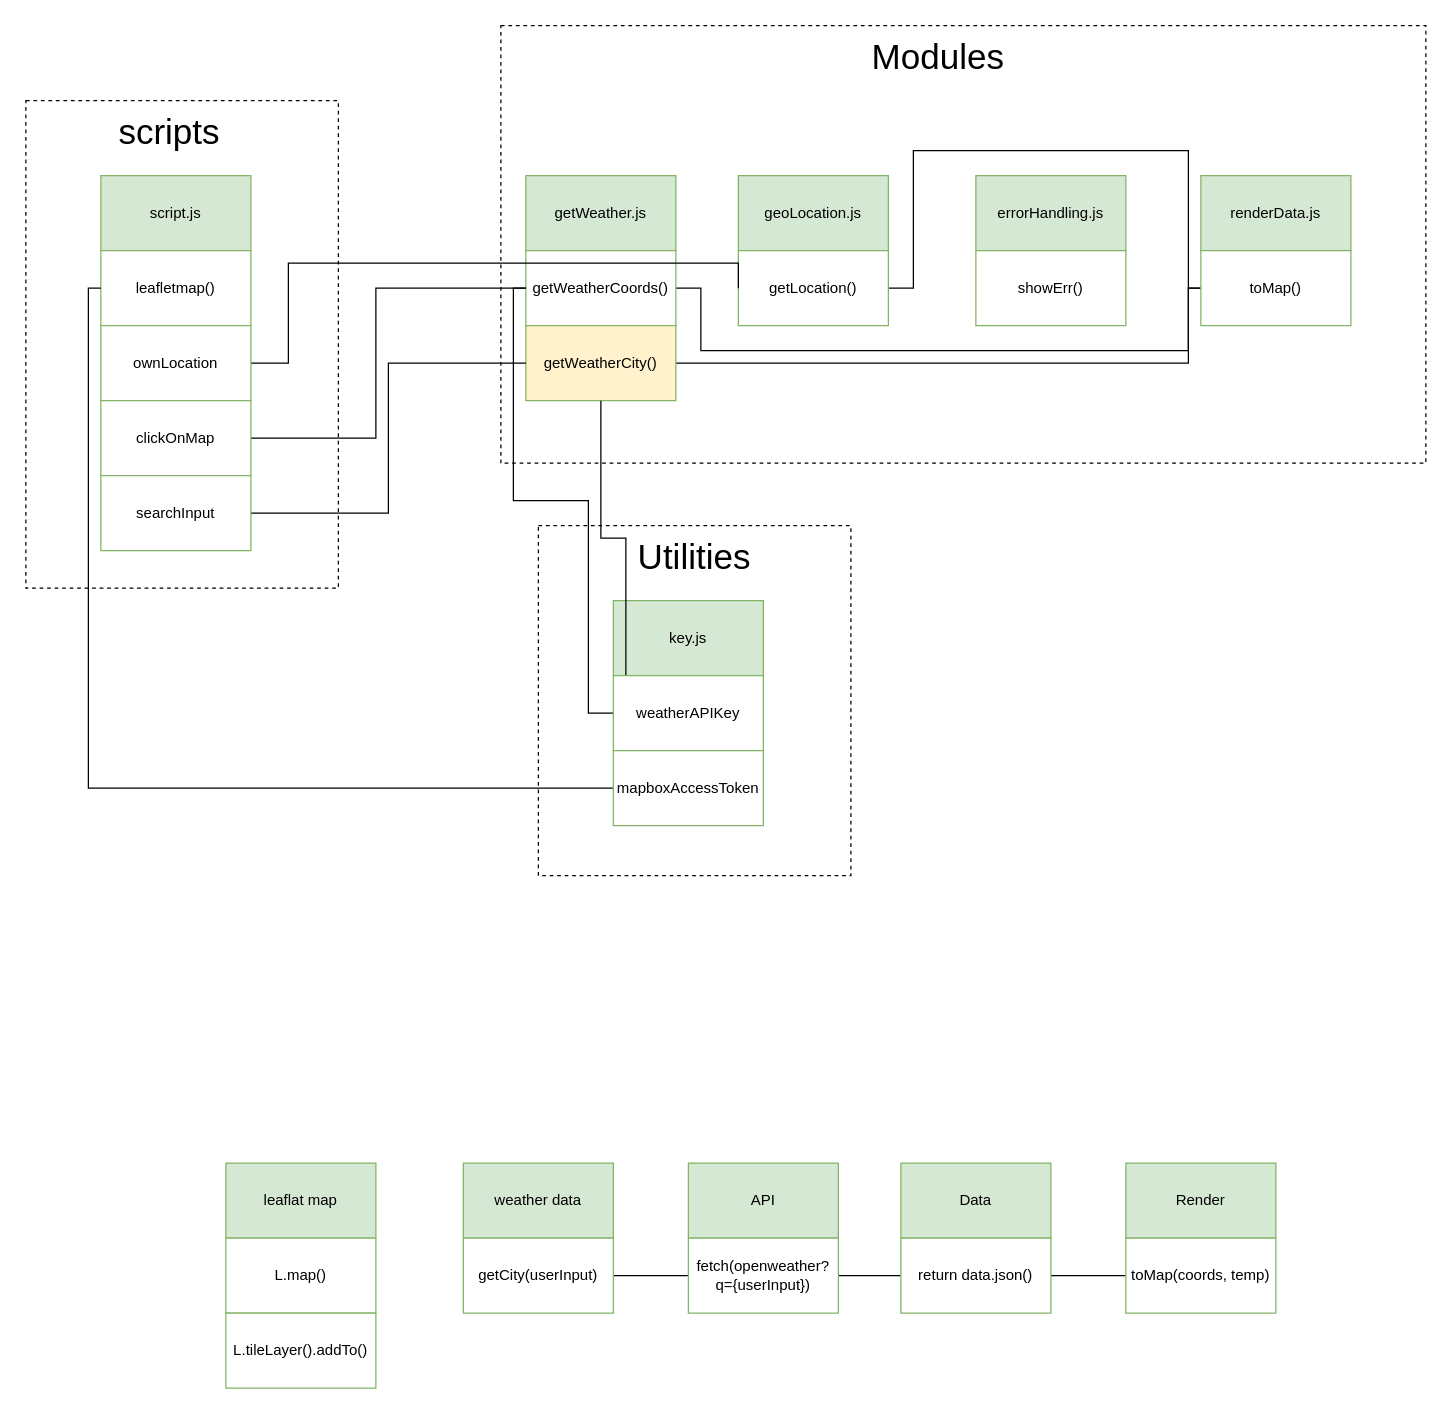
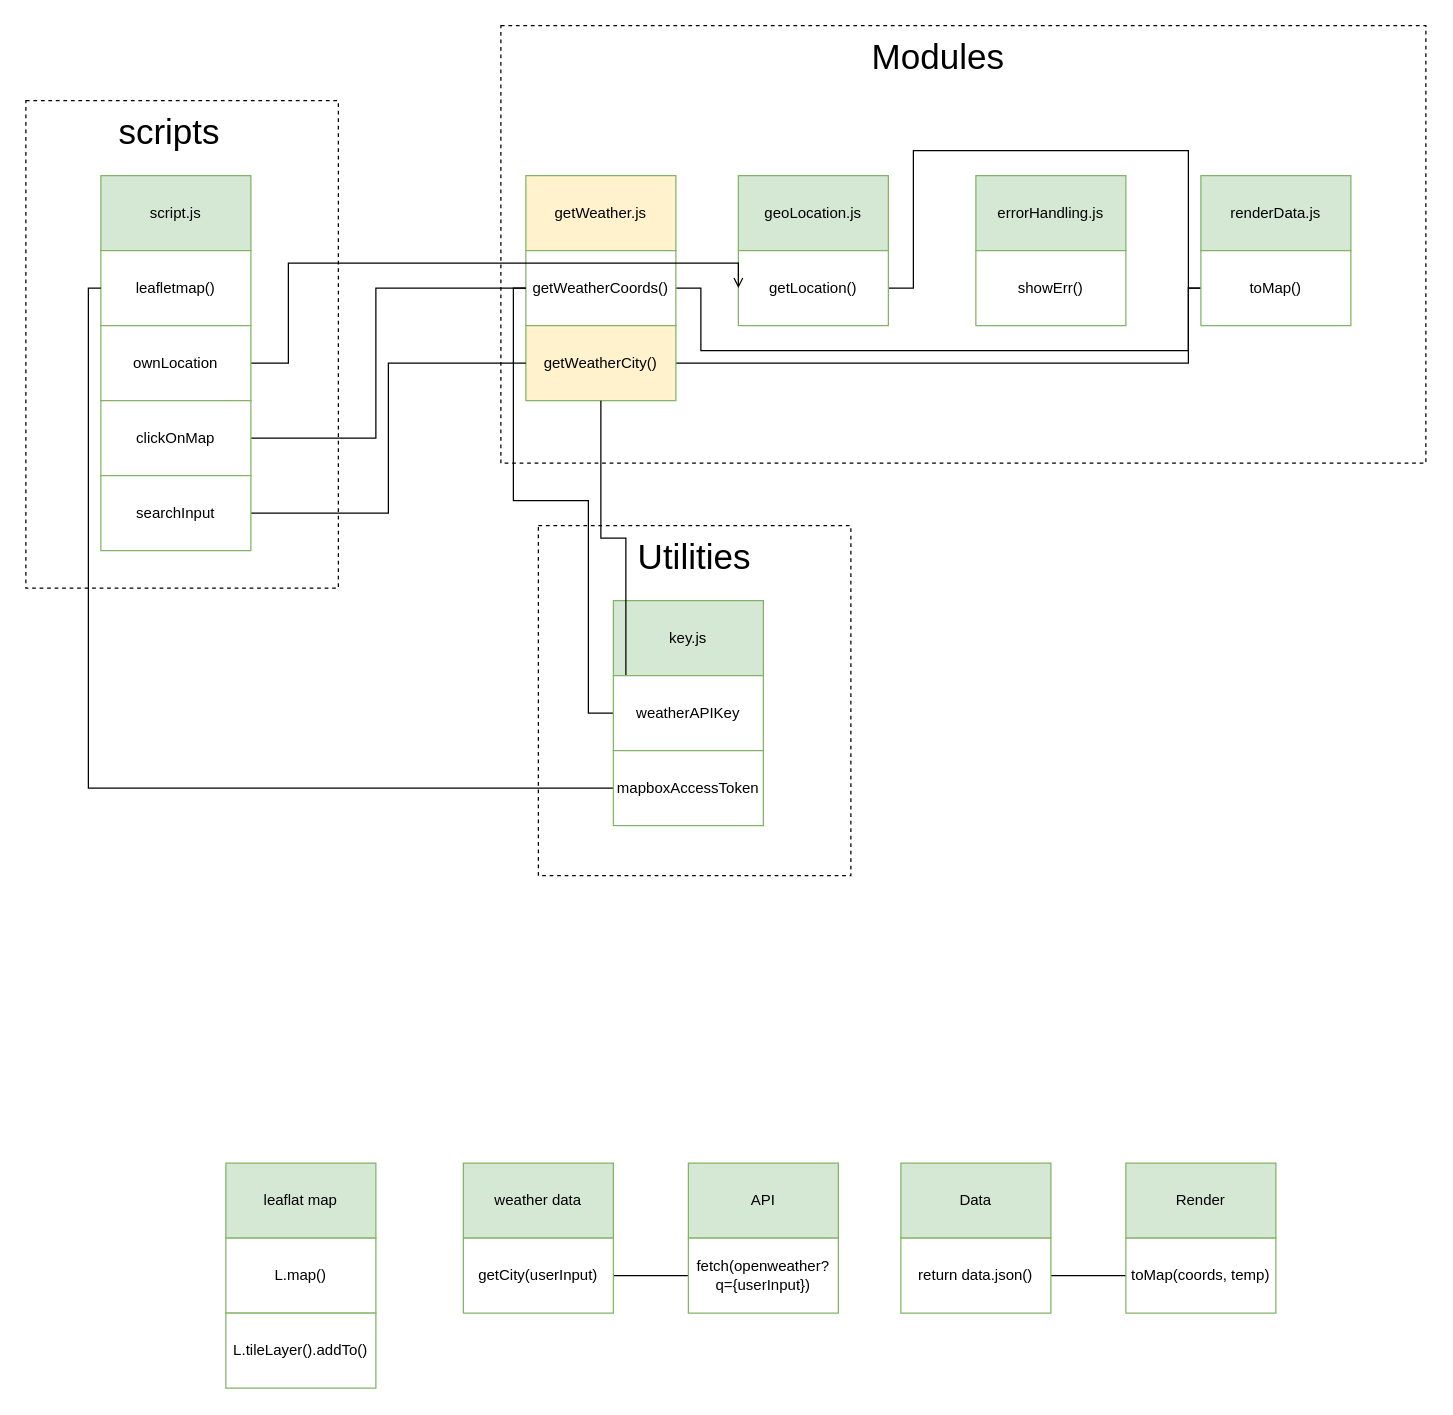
(601, 213) -> (601, 213)
(738, 283) -> (738, 282)
(869, 1276) -> none
